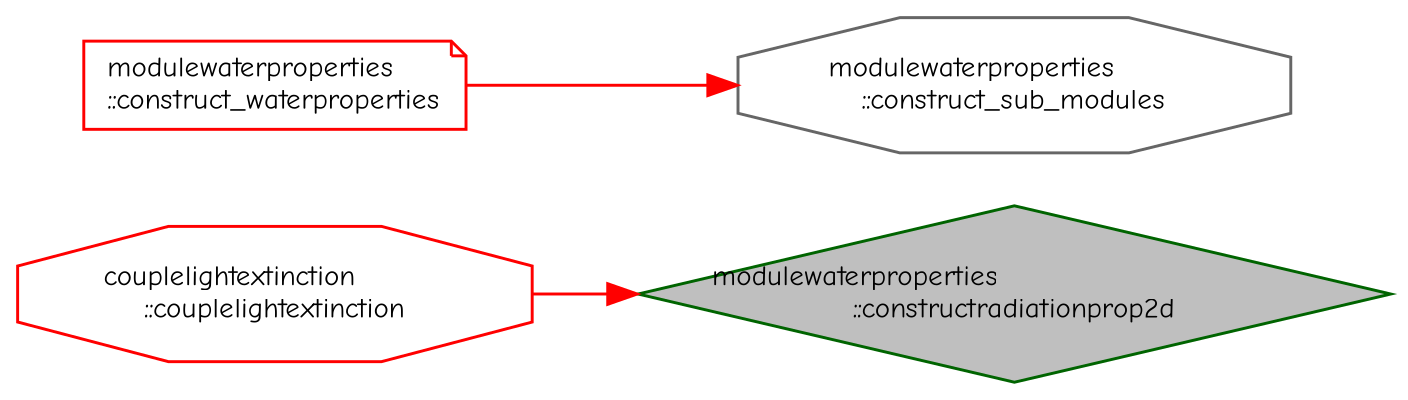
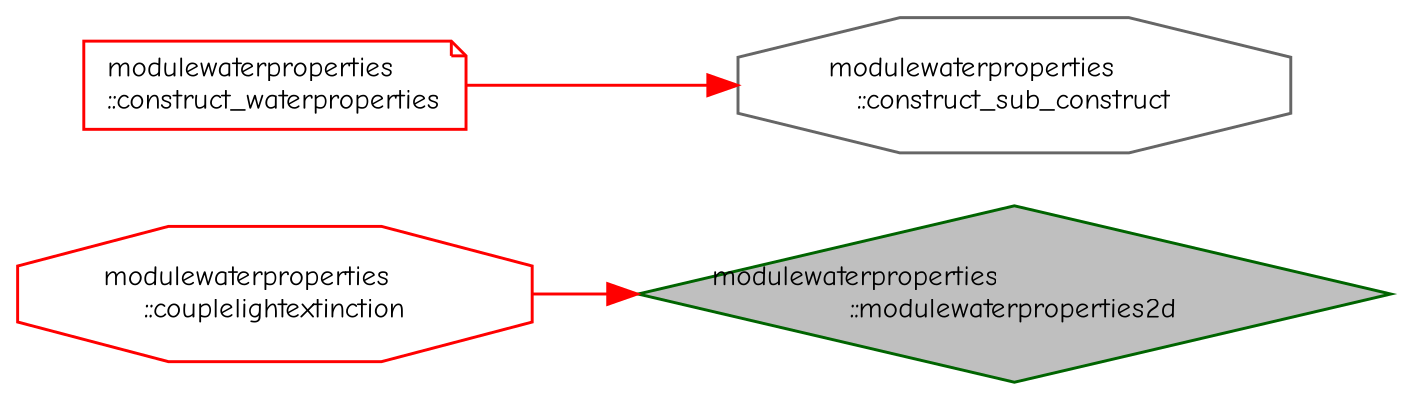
(1014, 85) -> (1014, 85)
(275, 294) -> (275, 294)
(1014, 294) -> (1014, 294)
